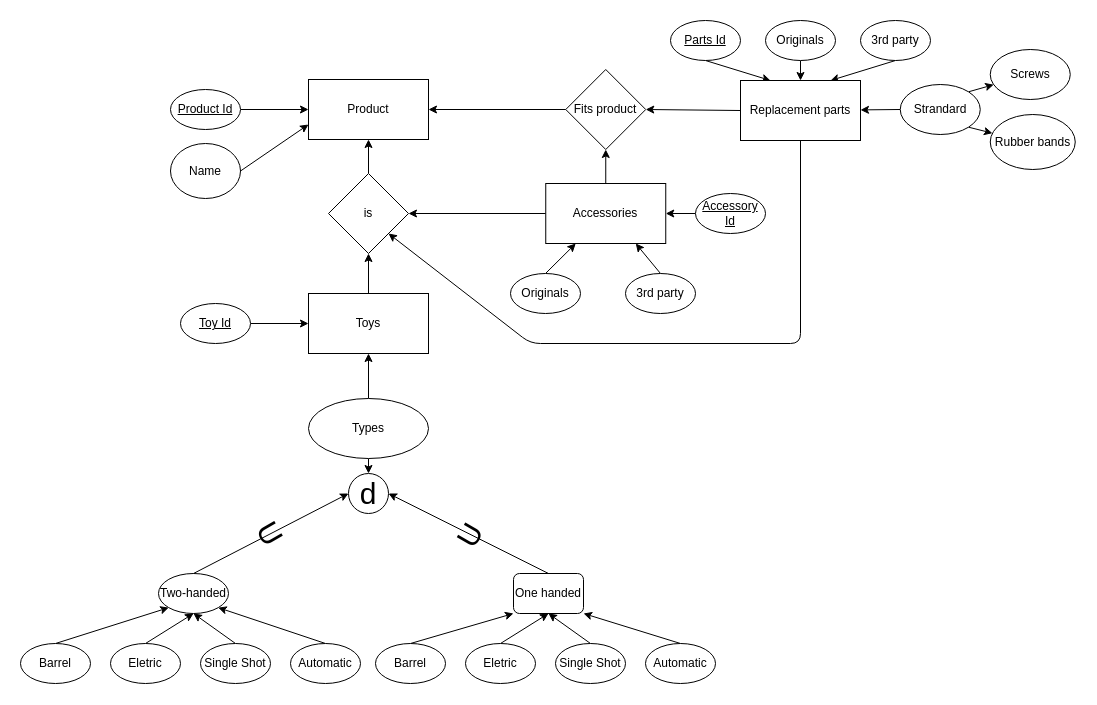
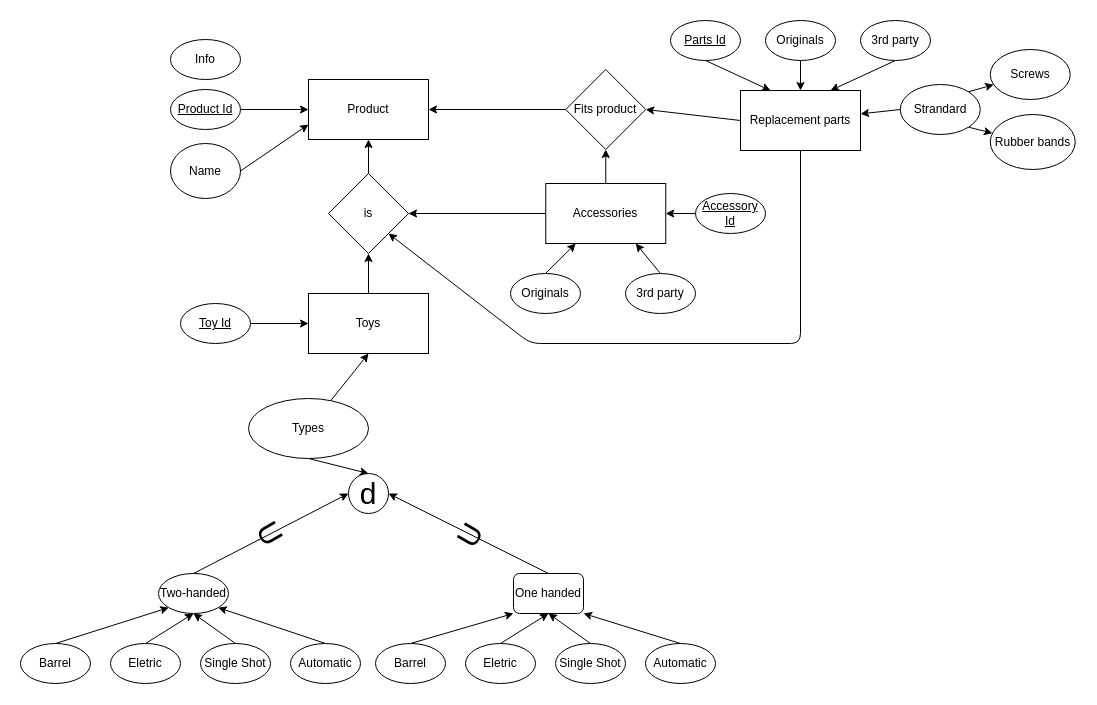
none -> (206, 60)
(801, 111) -> (801, 121)
(369, 429) -> (309, 429)
